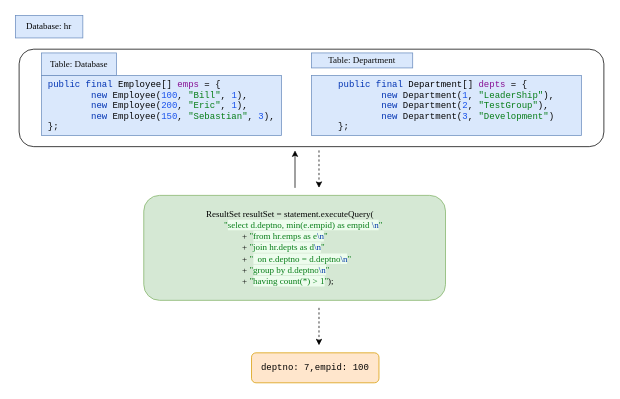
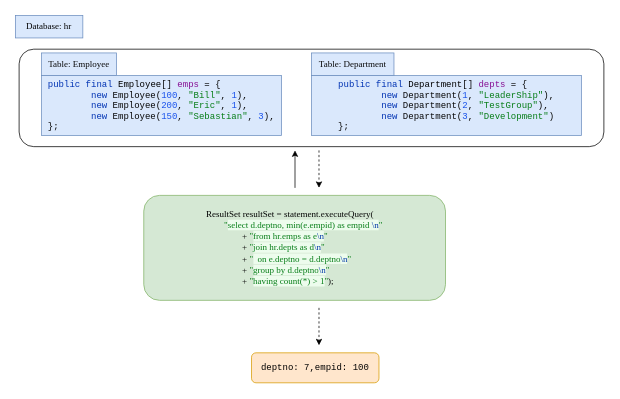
(362, 60) -> (353, 64)
(79, 64) -> (79, 64)
